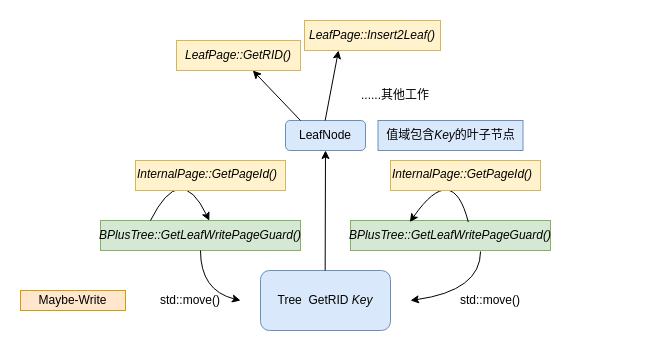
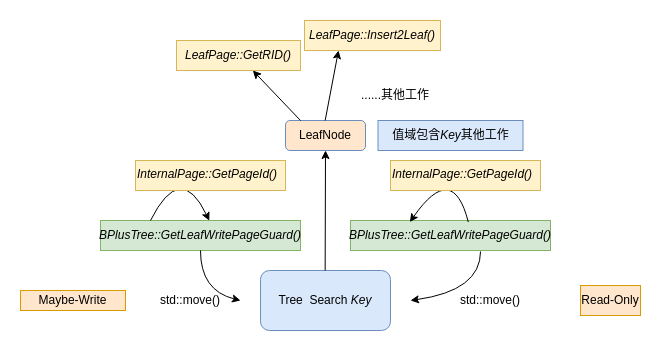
(326, 136) -> (326, 136)
(451, 136) -> (451, 136)
(326, 301) -> (326, 301)
none -> (611, 301)
